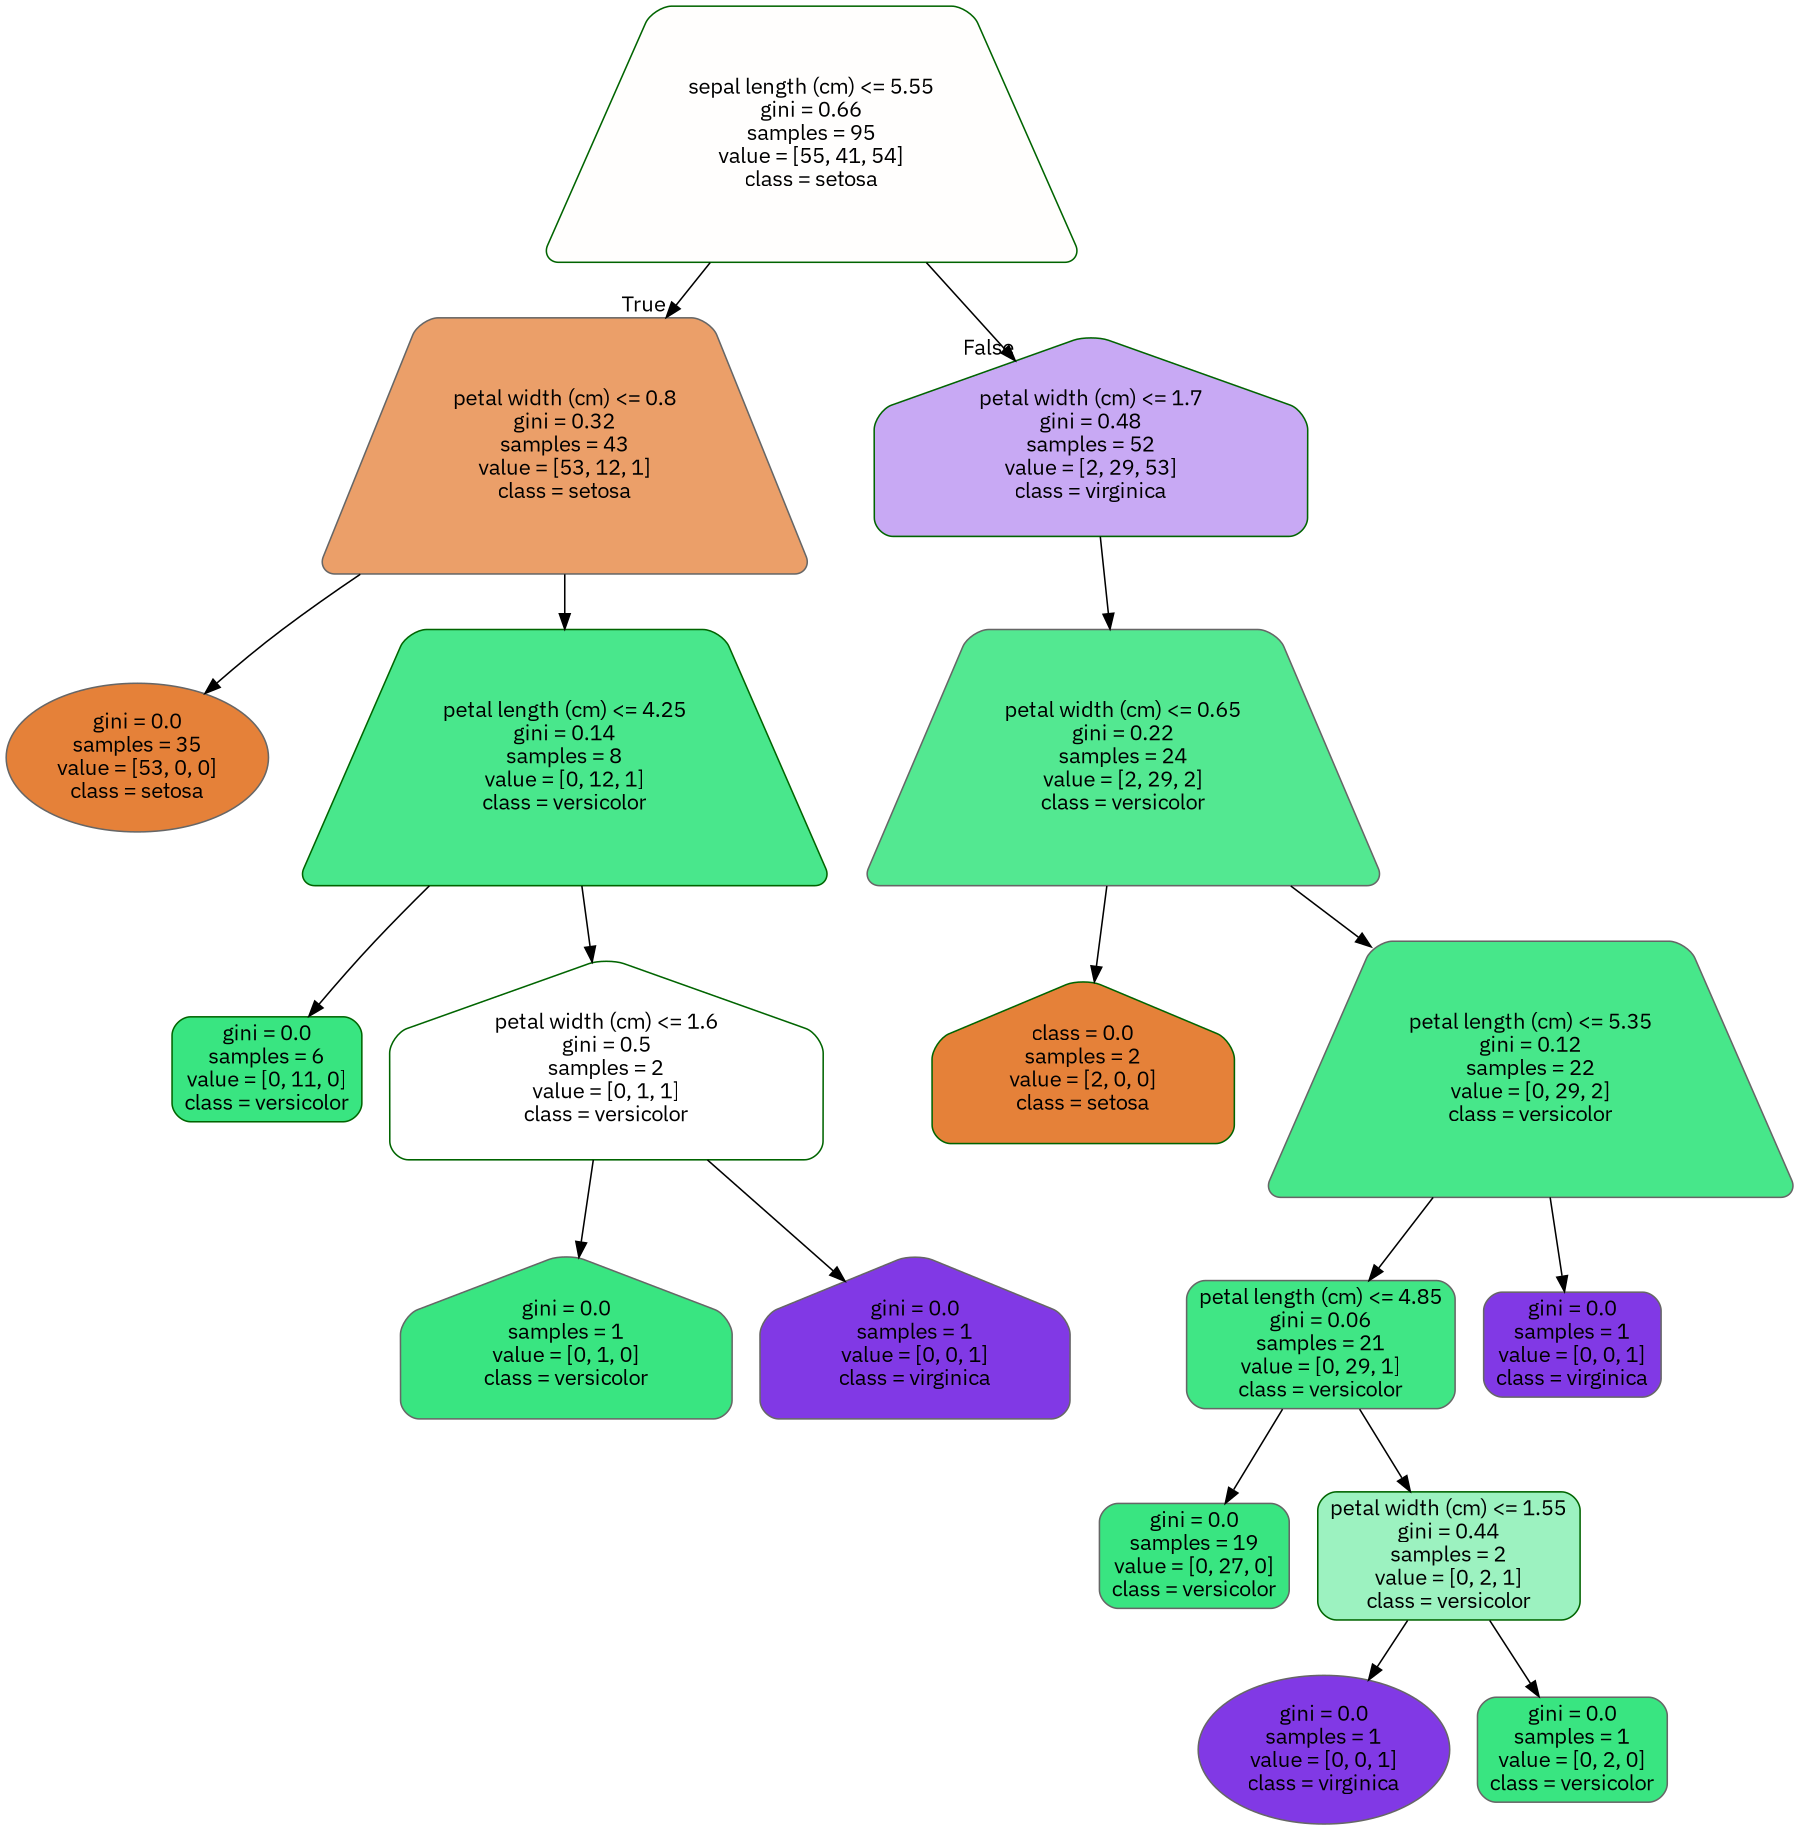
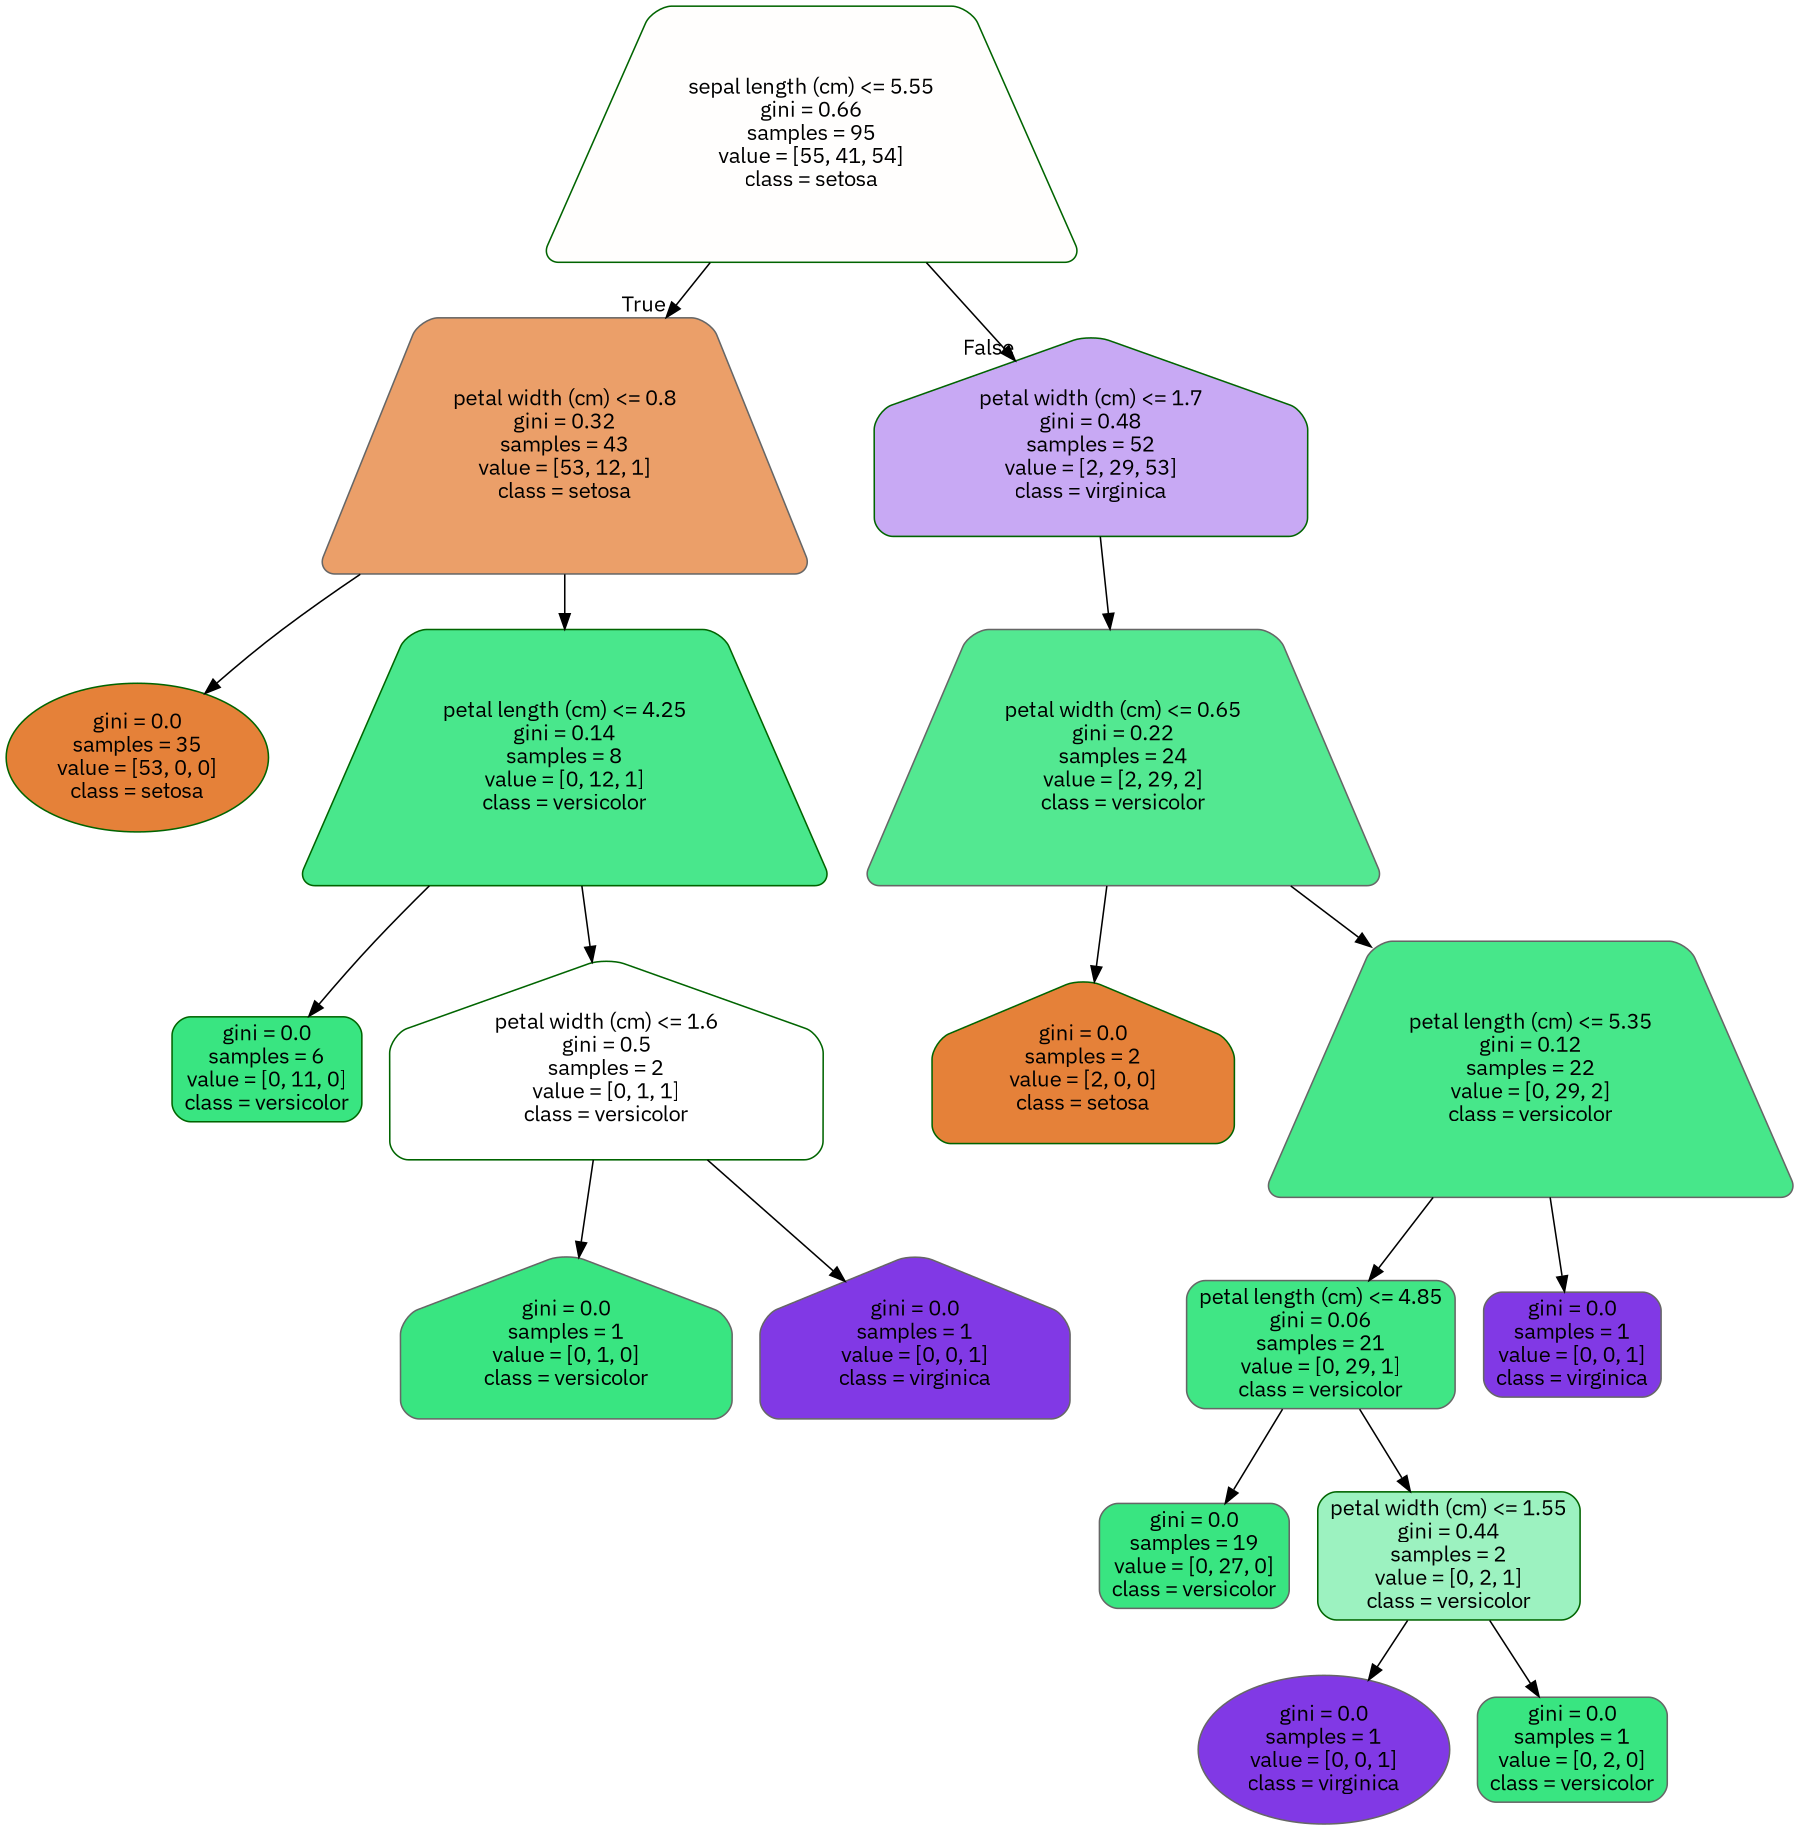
(137, 758) -> (137, 758)
(1083, 1069) -> (1083, 1069)
